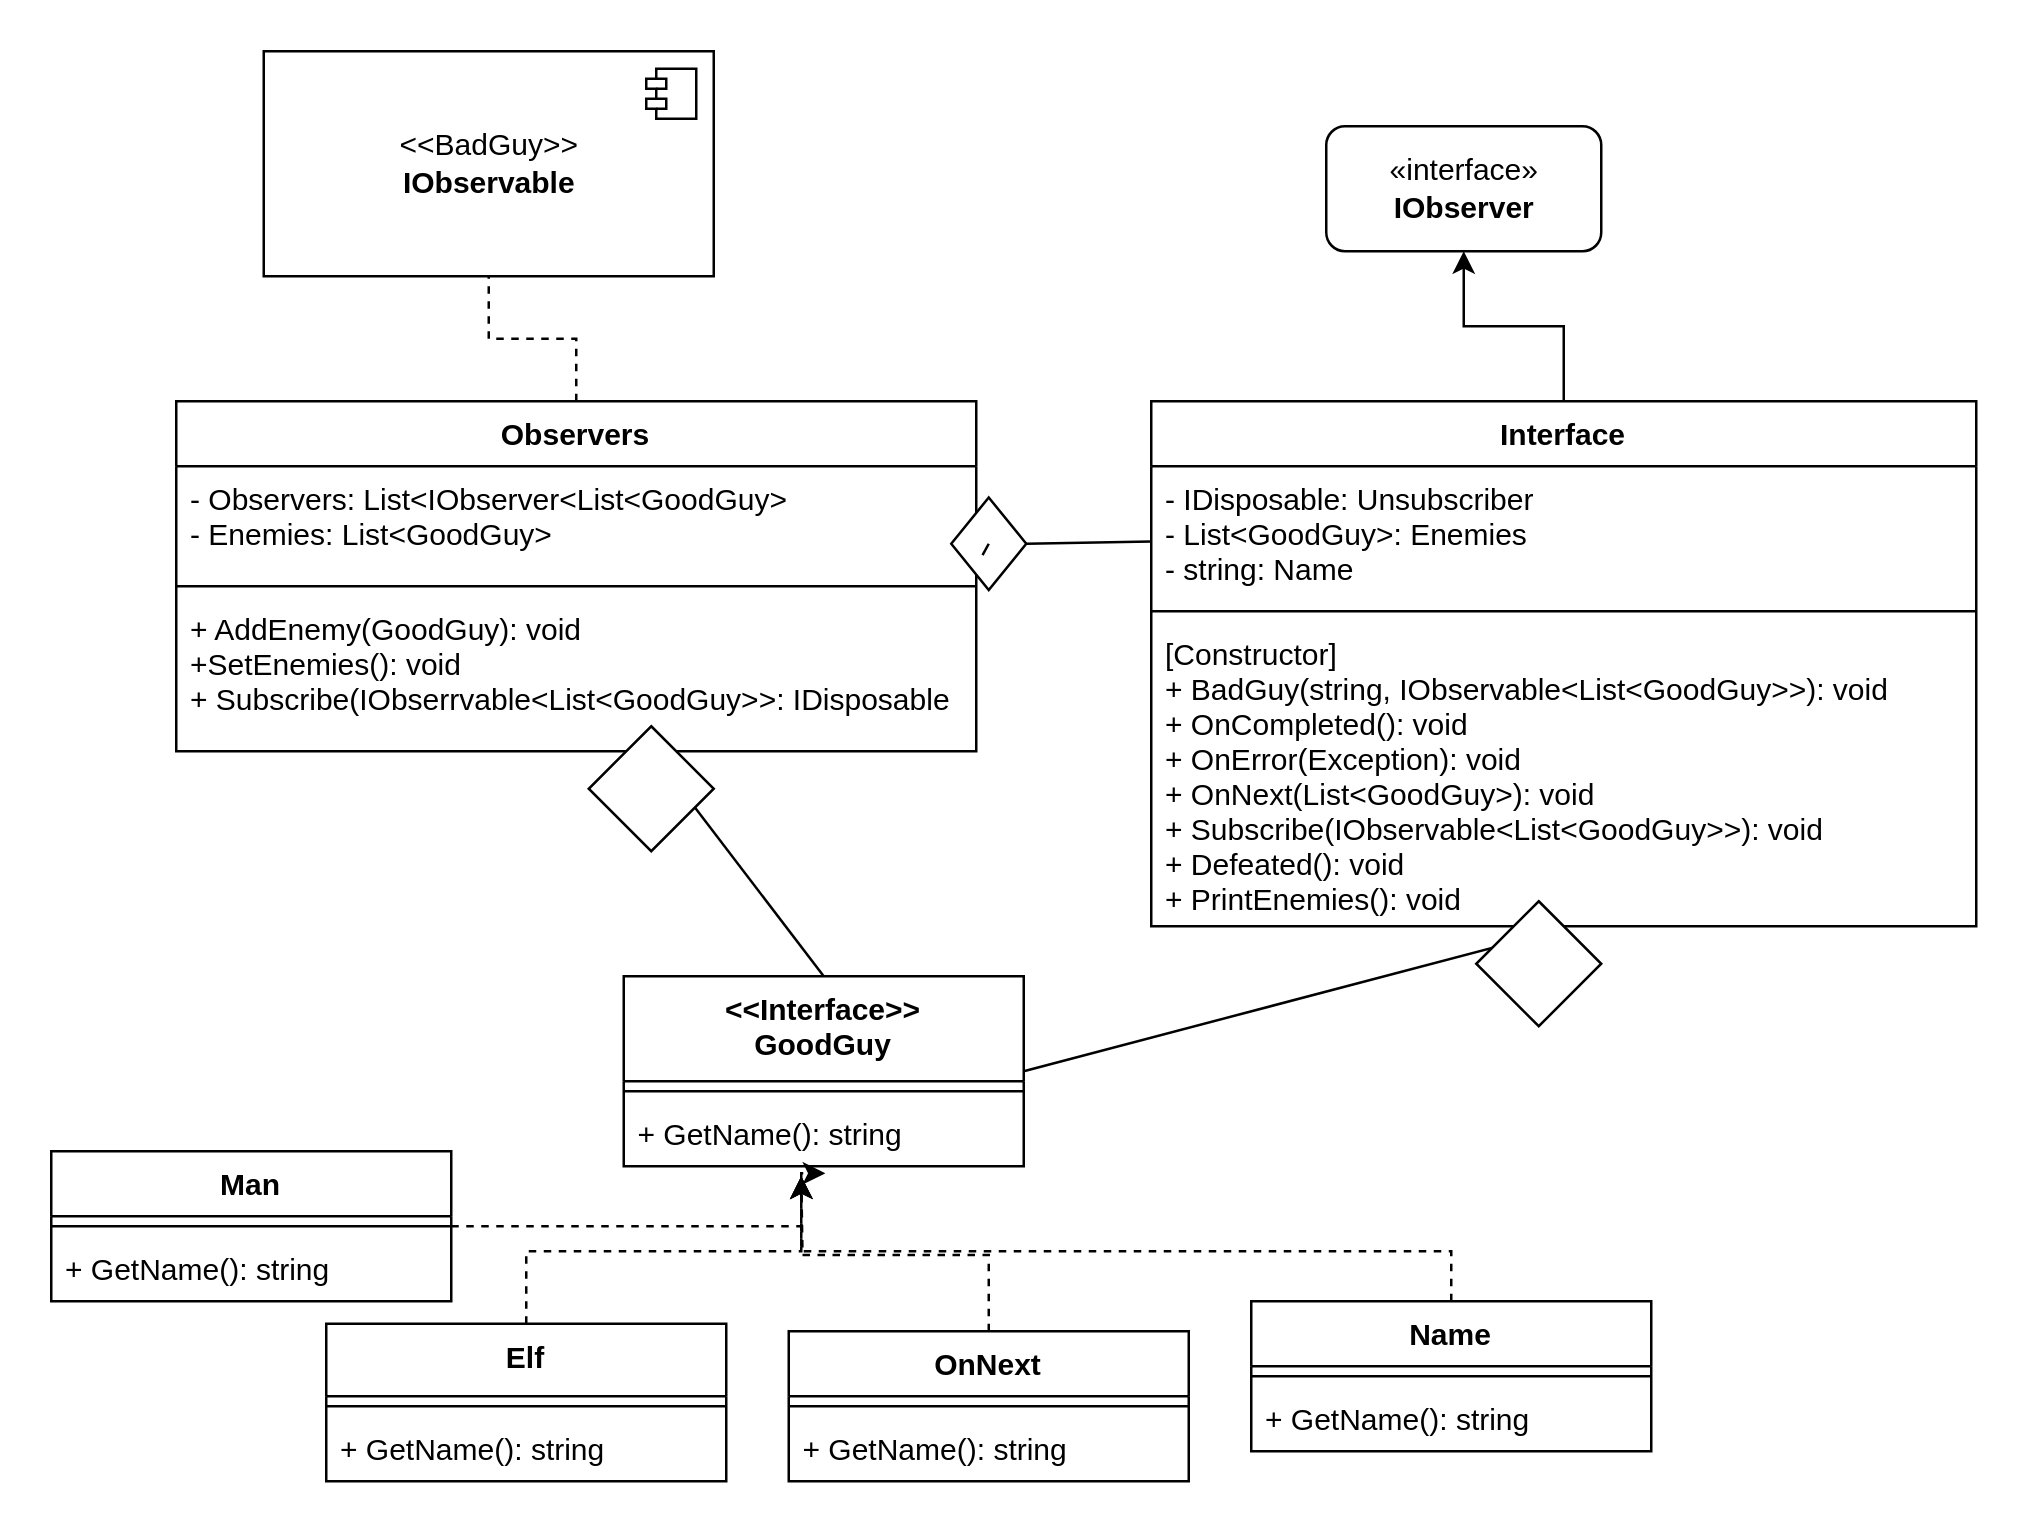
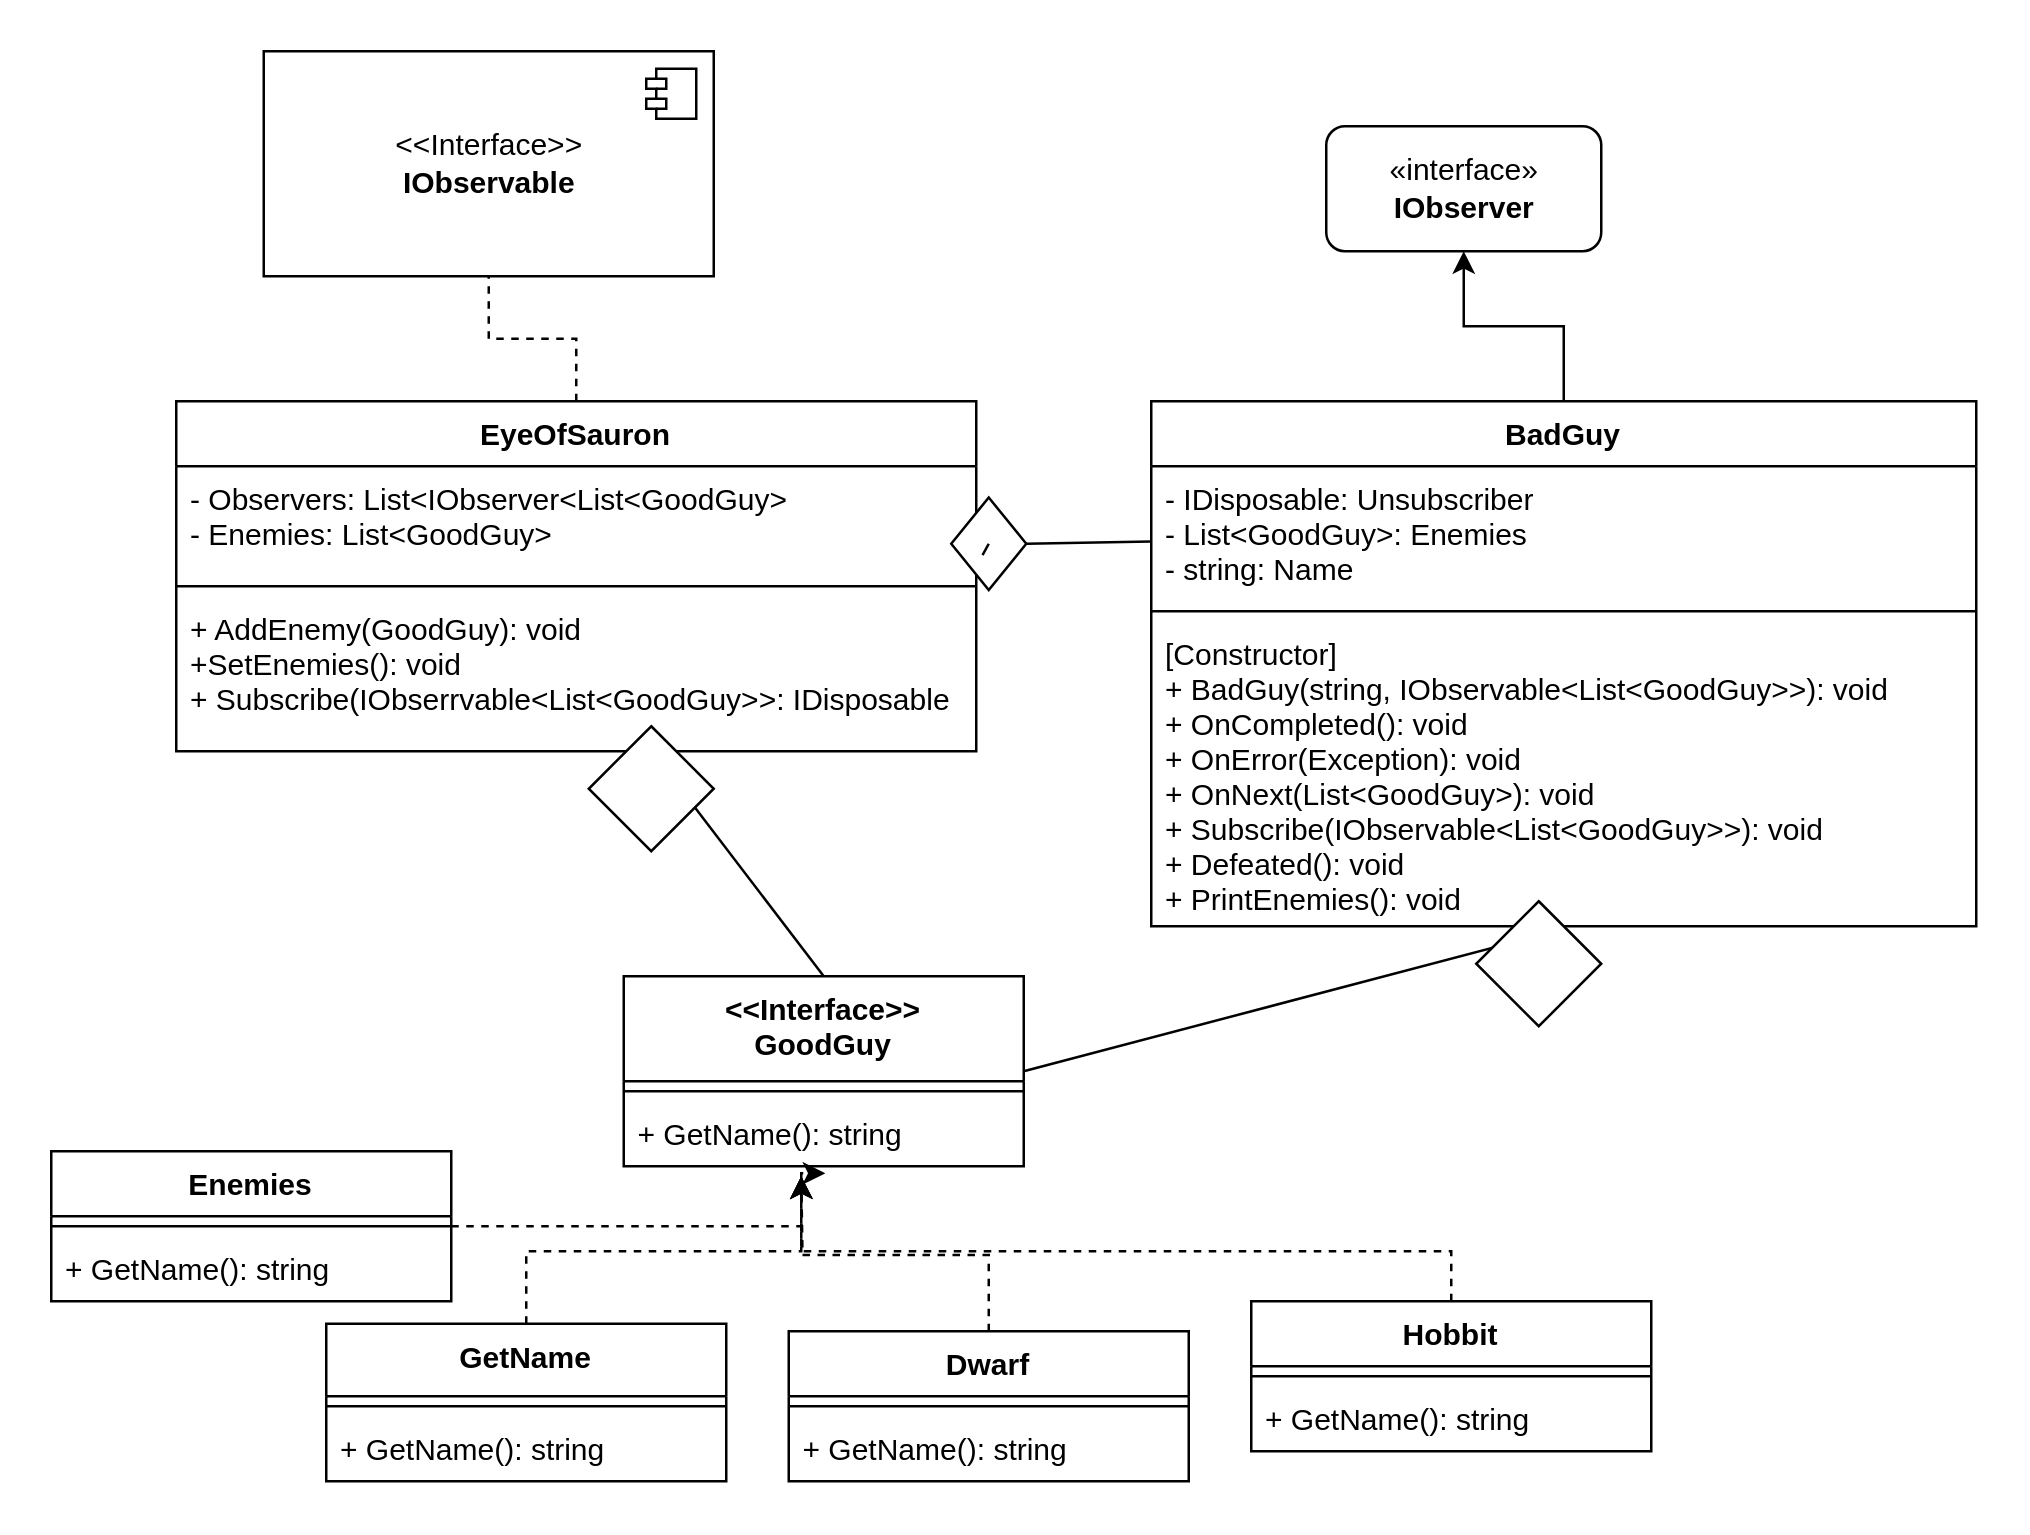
(490, 164) -> (490, 164)
(575, 435) -> (575, 435)
(1563, 435) -> (1563, 435)
(250, 1185) -> (250, 1185)
(1450, 1335) -> (1450, 1335)
(525, 1358) -> (525, 1358)
(988, 1365) -> (988, 1365)
